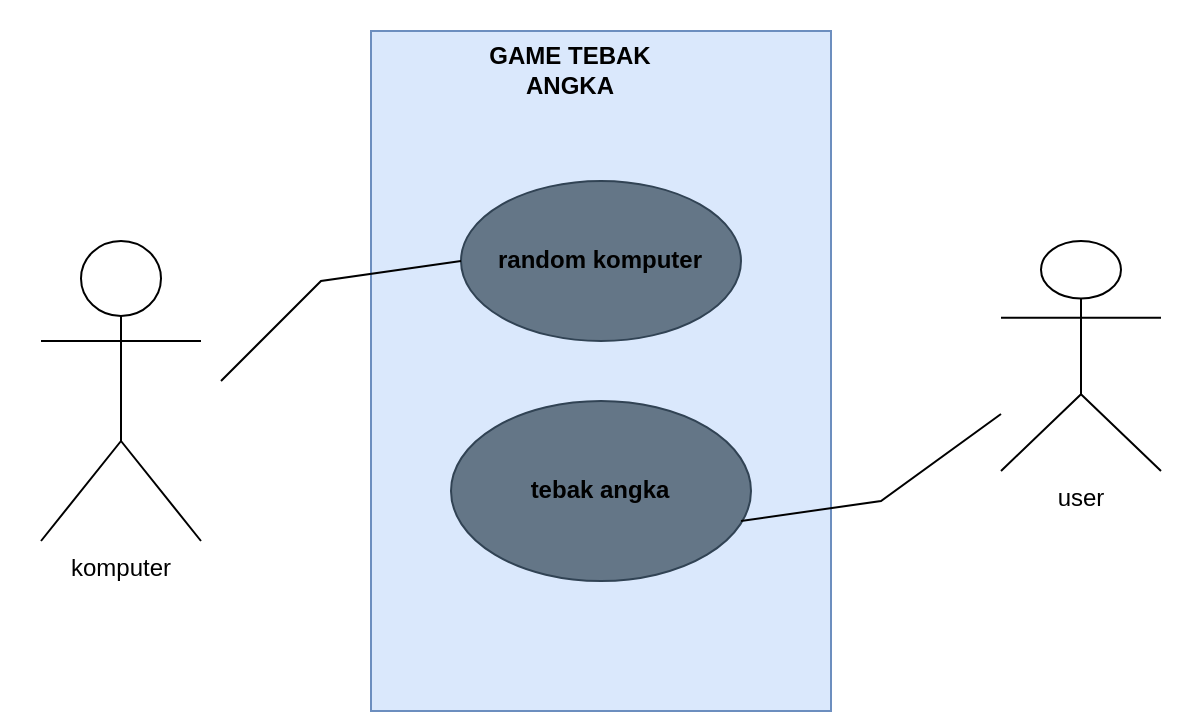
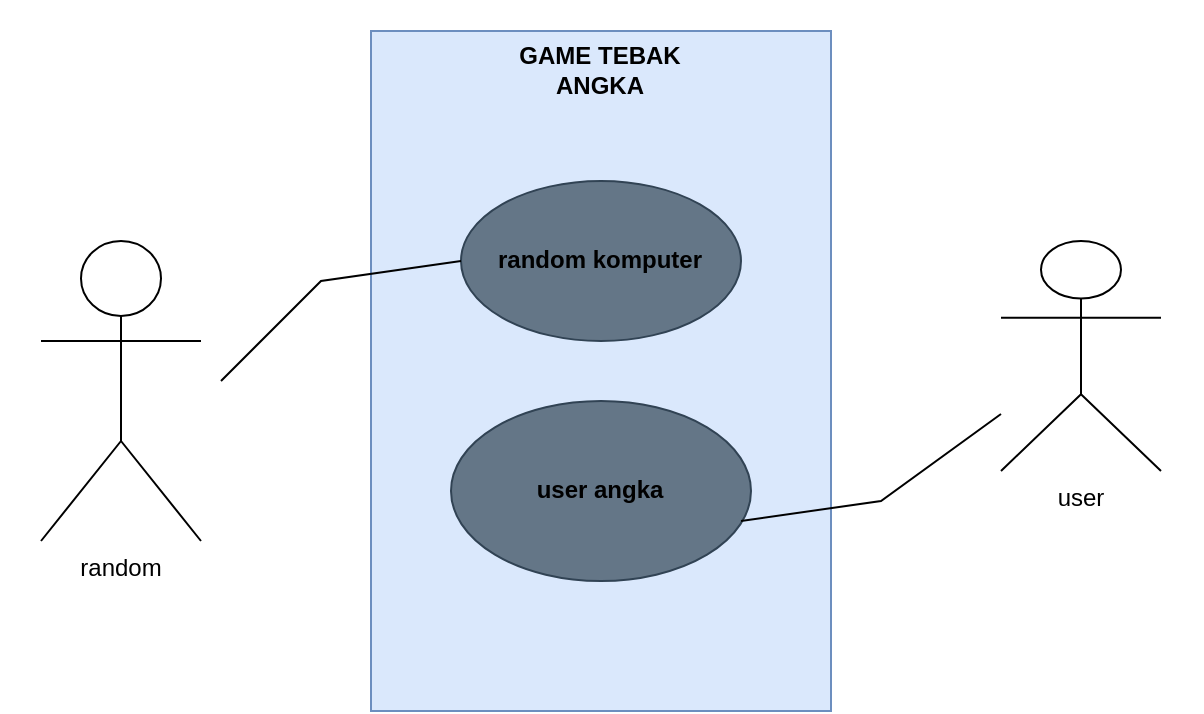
(571, 71) -> (601, 71)
(601, 491) -> (601, 491)
(122, 569) -> (122, 569)
